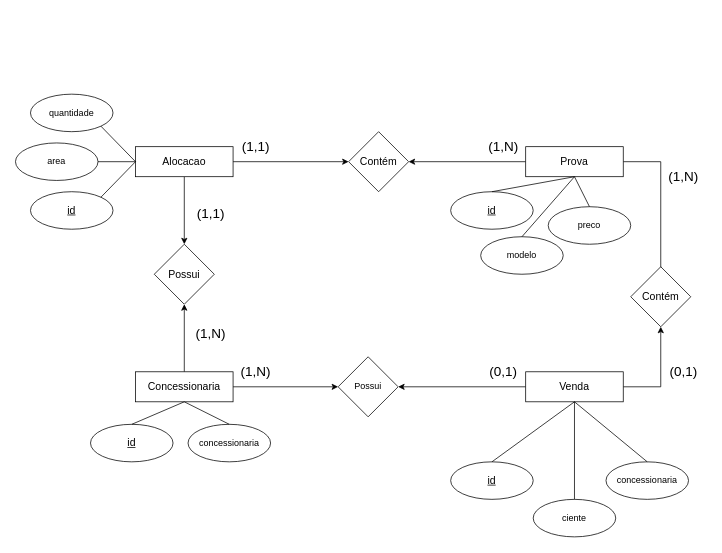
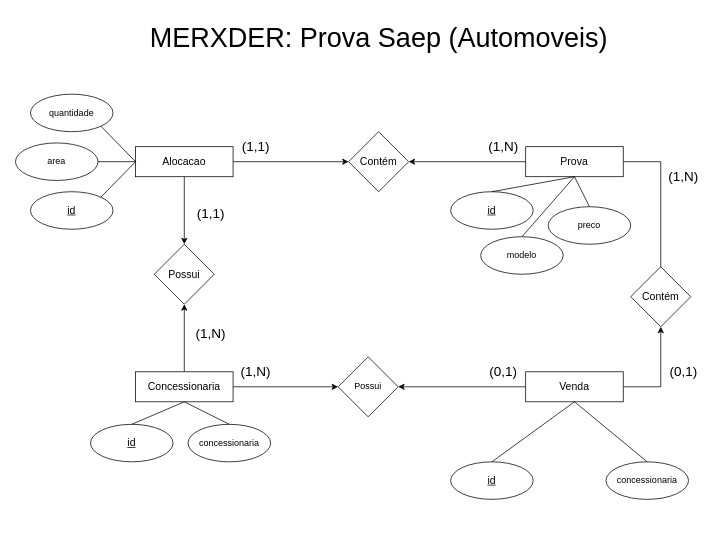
none -> (378, 38)
(574, 452) -> none
(574, 518) -> none
